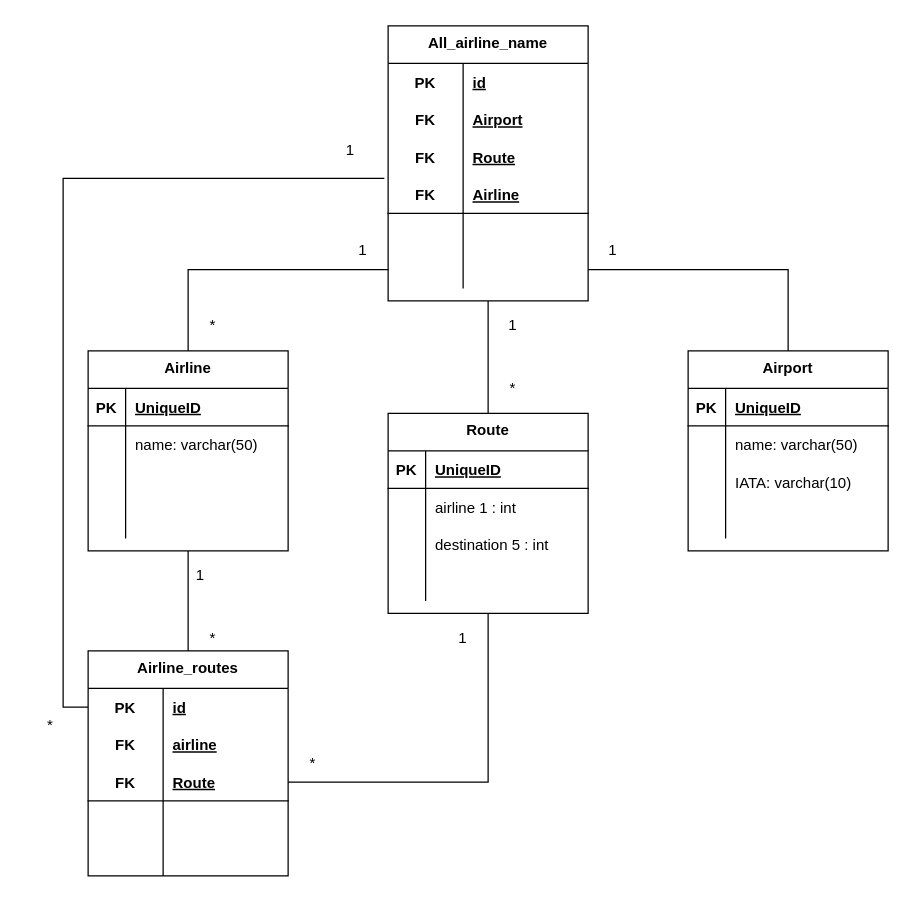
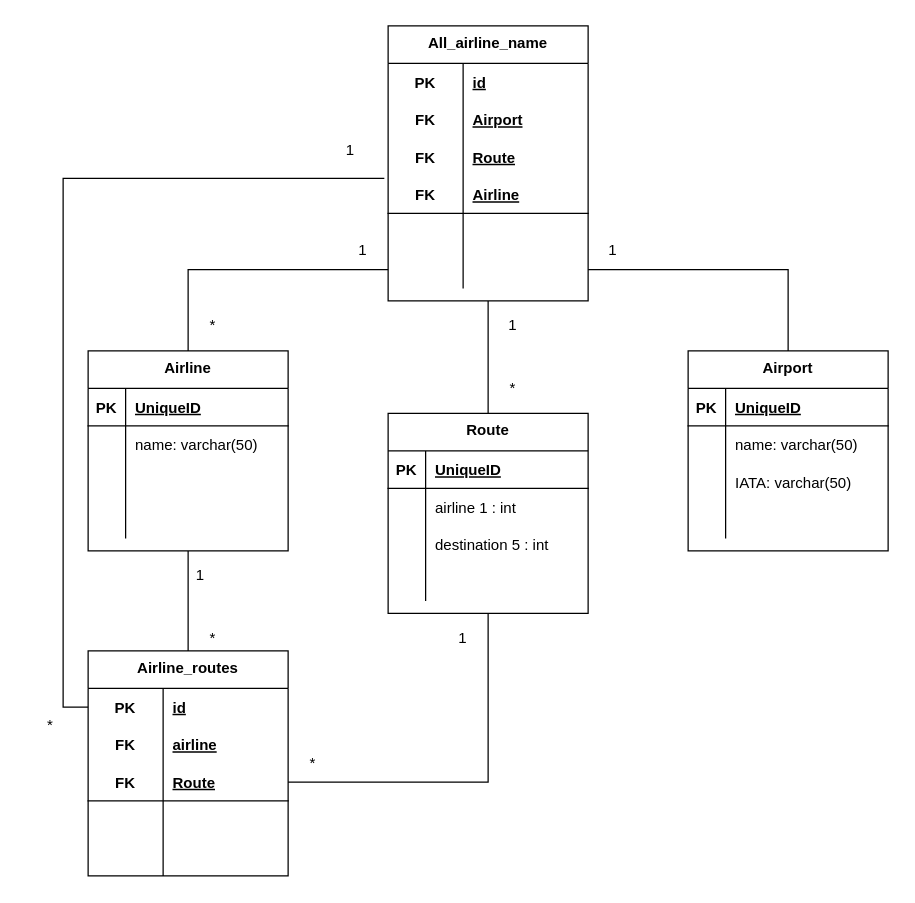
(803, 483) -> (803, 483)
